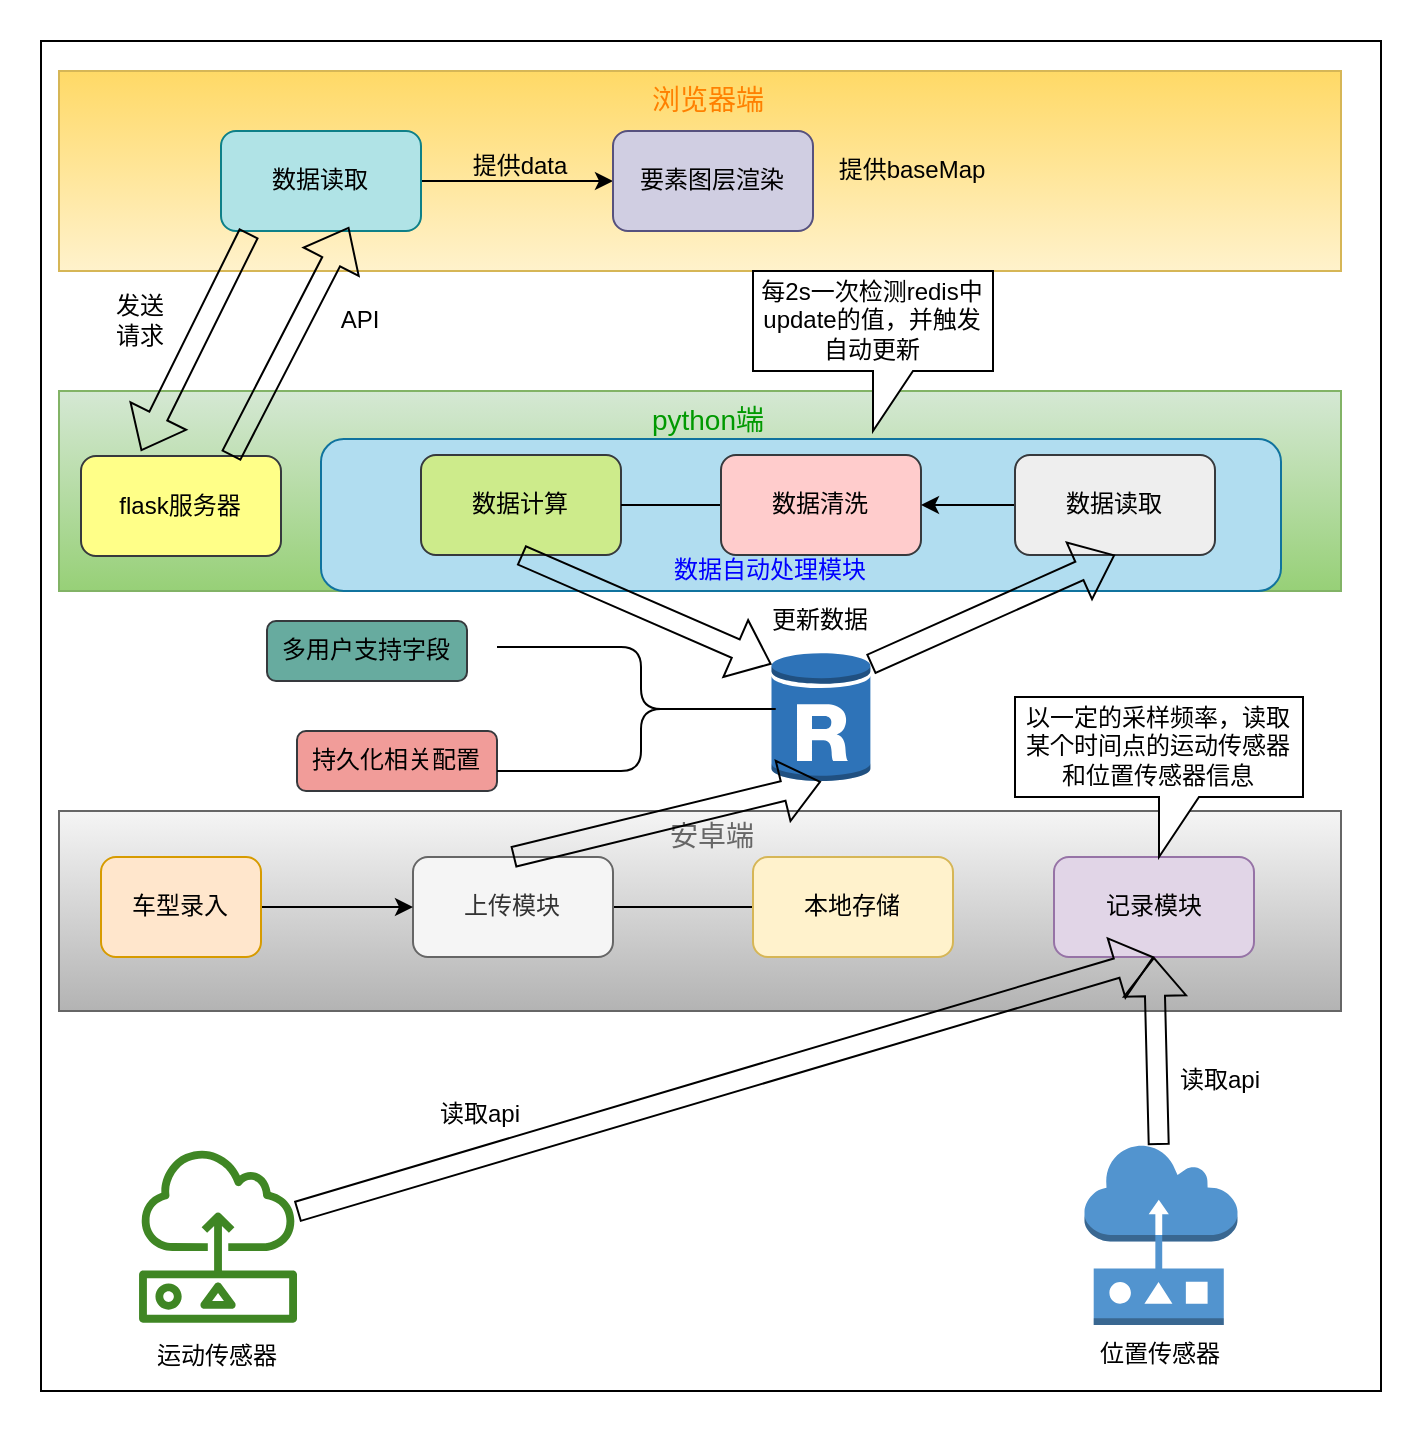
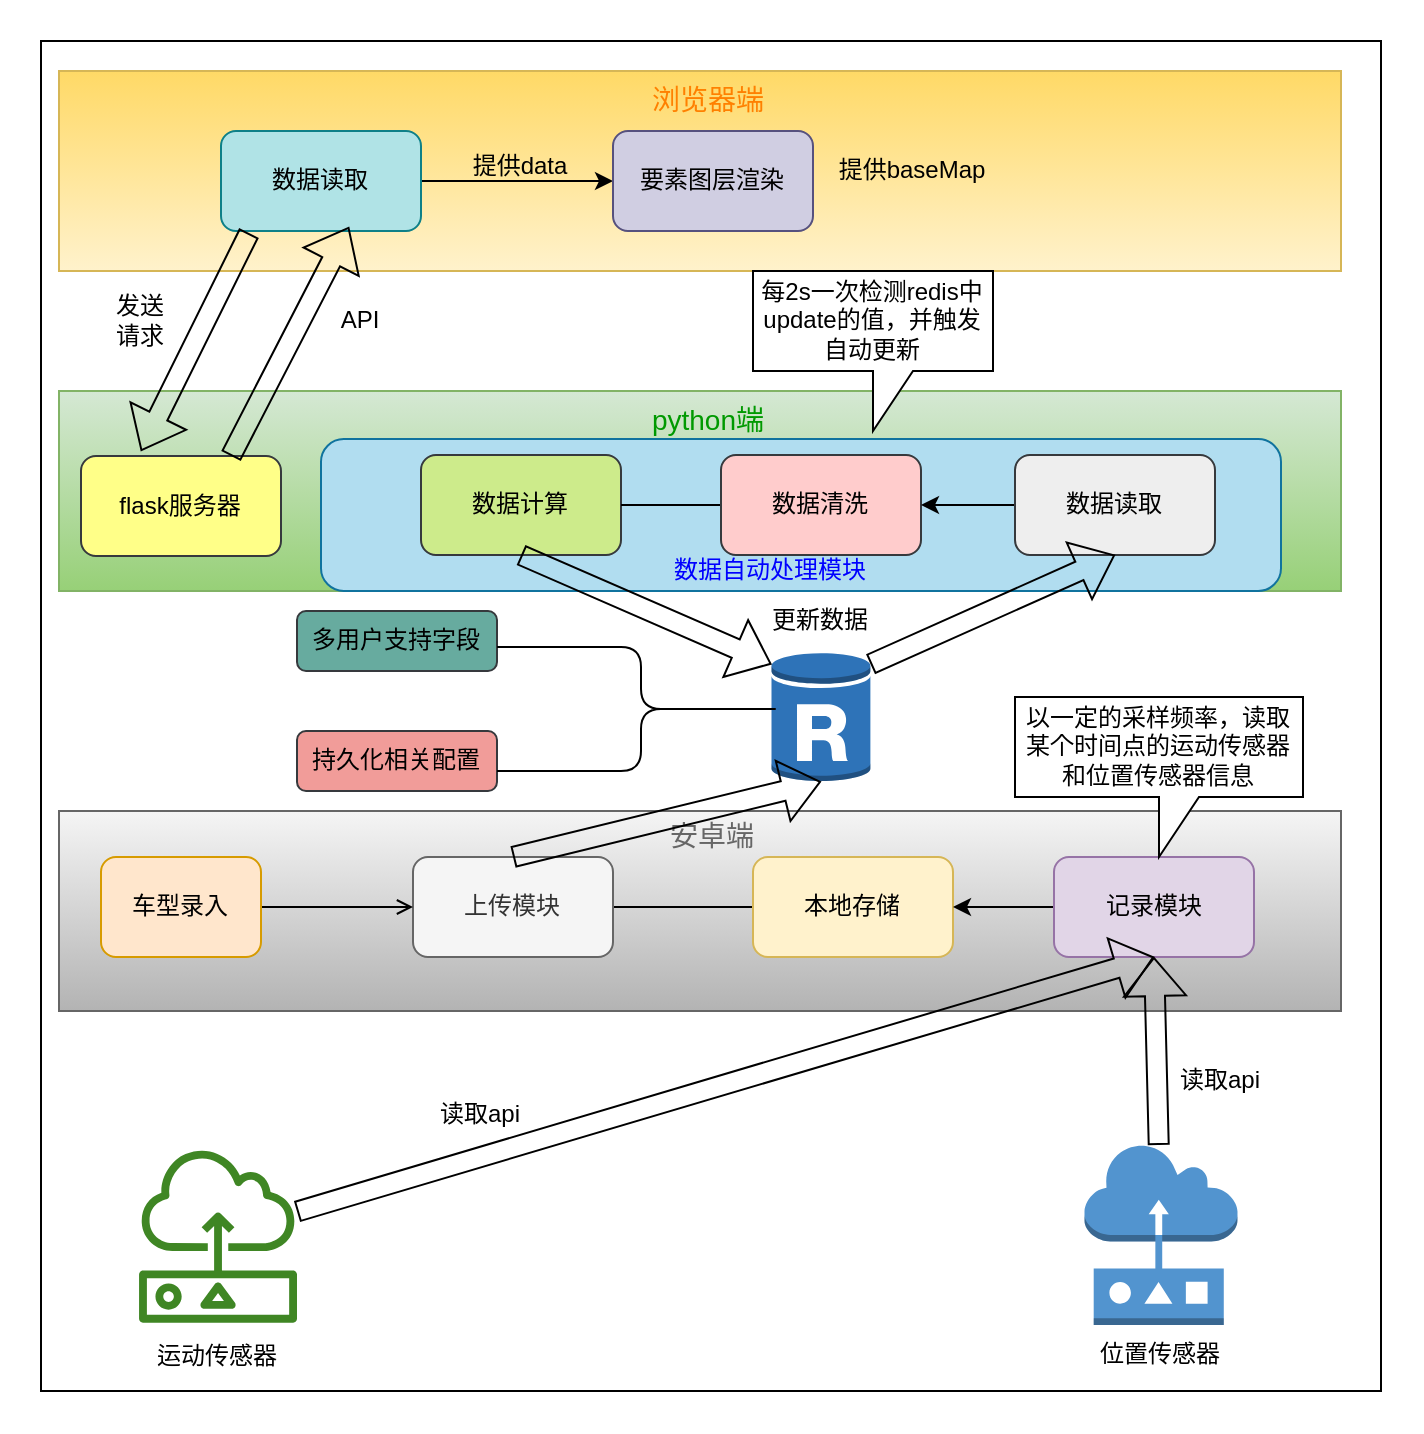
(367, 651) -> (397, 641)
(398, 907) -> (400, 907)
none -> (1010, 907)
